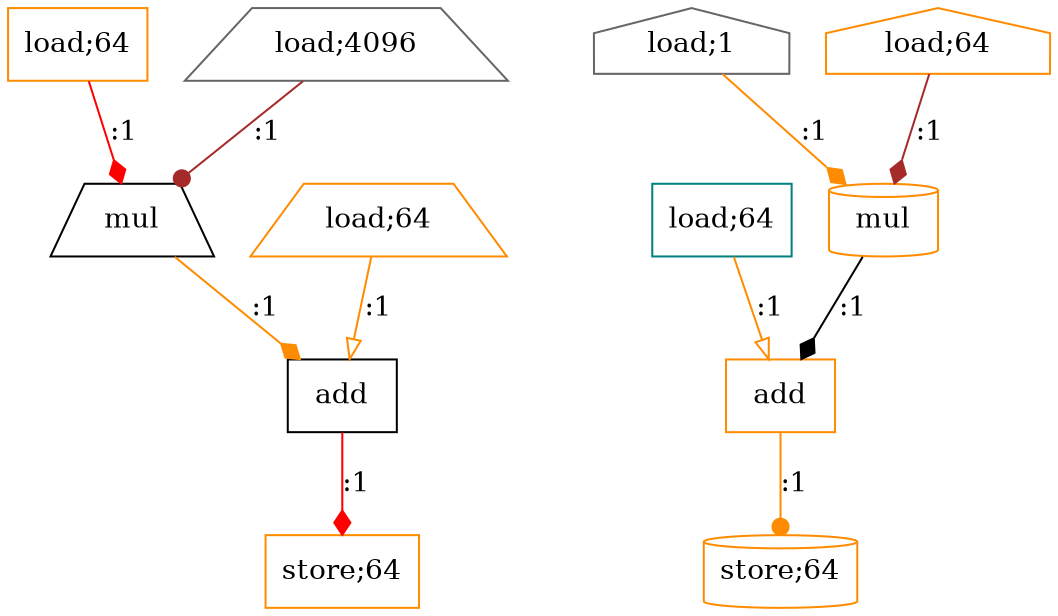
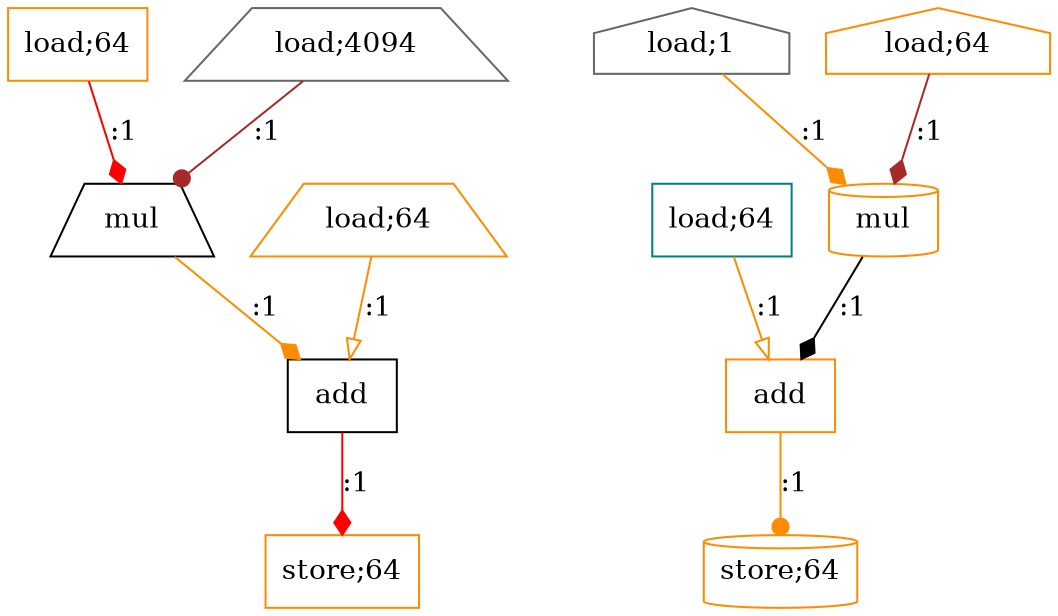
(346, 44) -> (346, 44)
